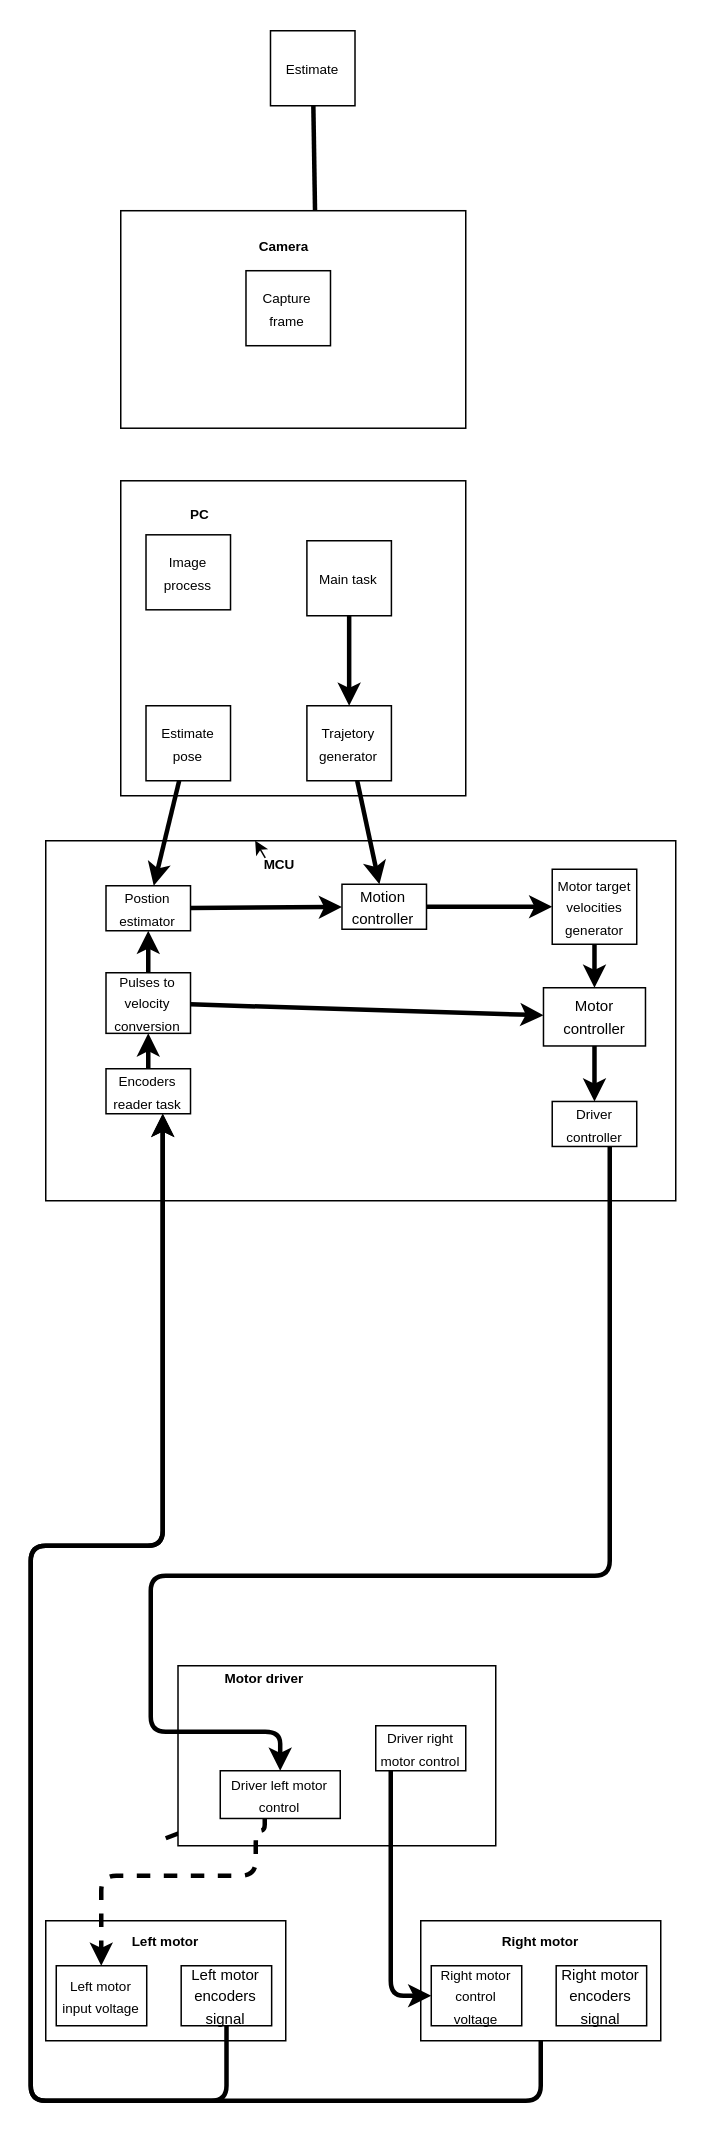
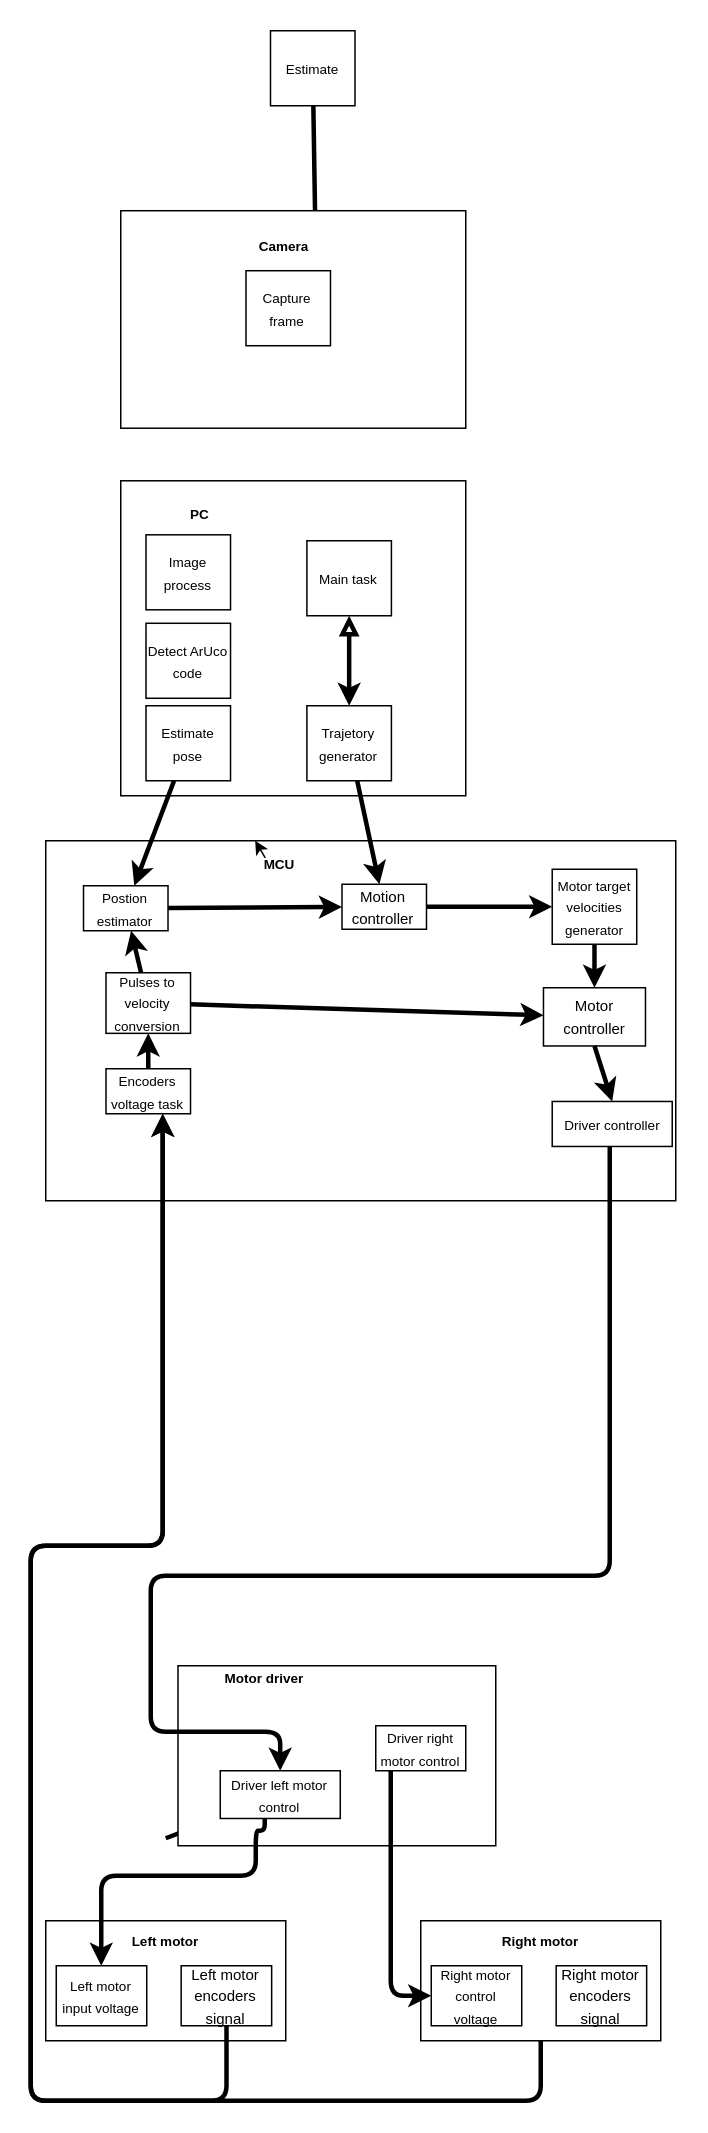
(349, 627) -> (349, 636)
none -> (188, 661)
(148, 908) -> (126, 908)
(148, 1091) -> (148, 1091)
(594, 1124) -> (612, 1124)
(211, 1876) -> (211, 1876)
